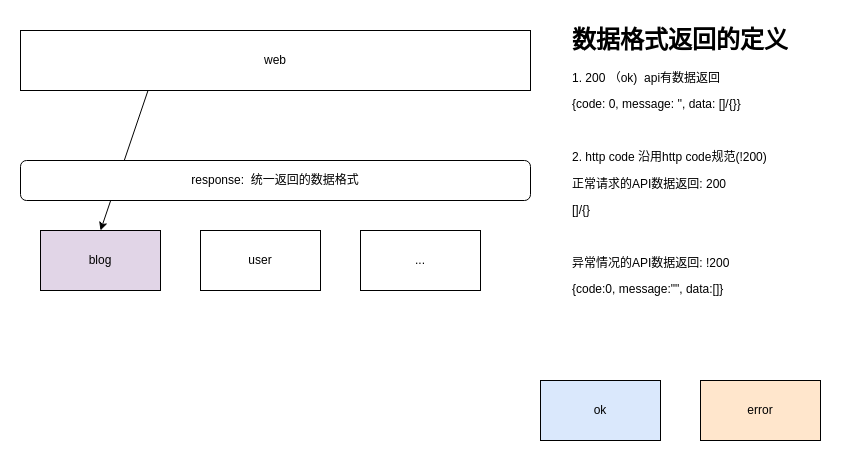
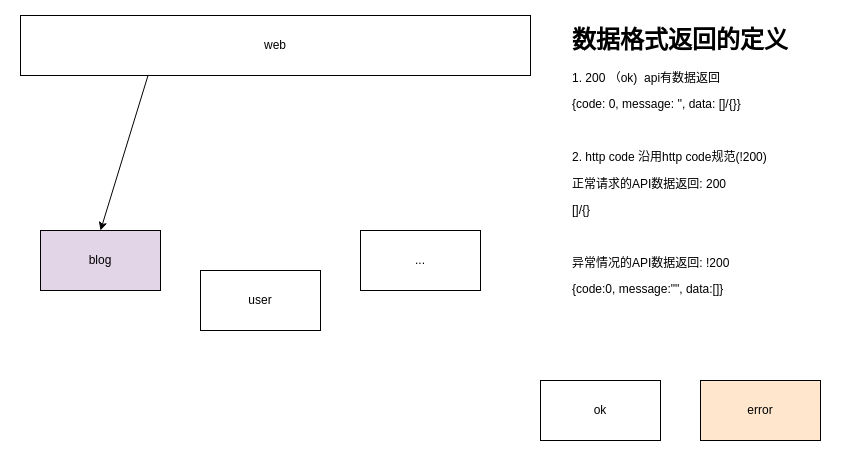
(276, 61) -> (276, 46)
(276, 181) -> none
(261, 261) -> (261, 301)
(601, 411) -> (601, 411)
